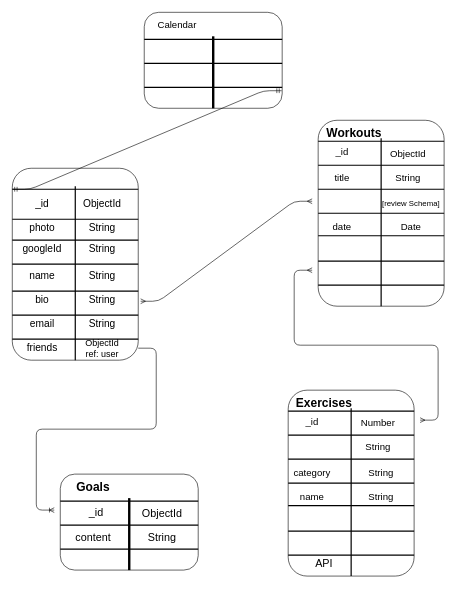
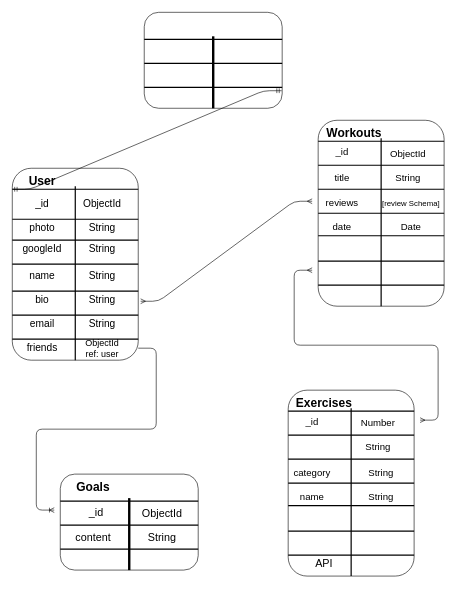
(177, 24) -> none
none -> (42, 180)
none -> (342, 203)
